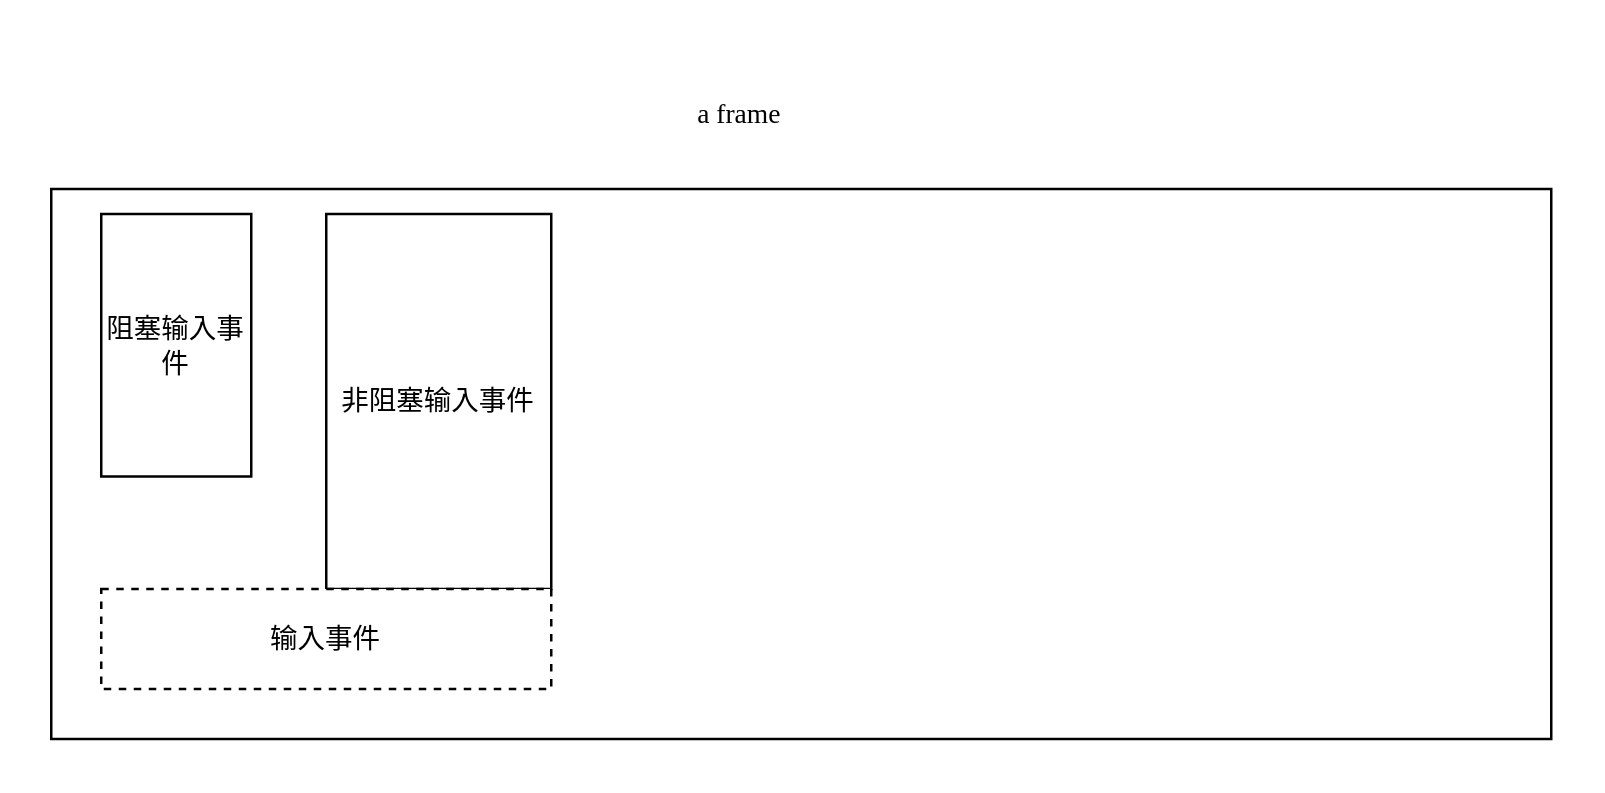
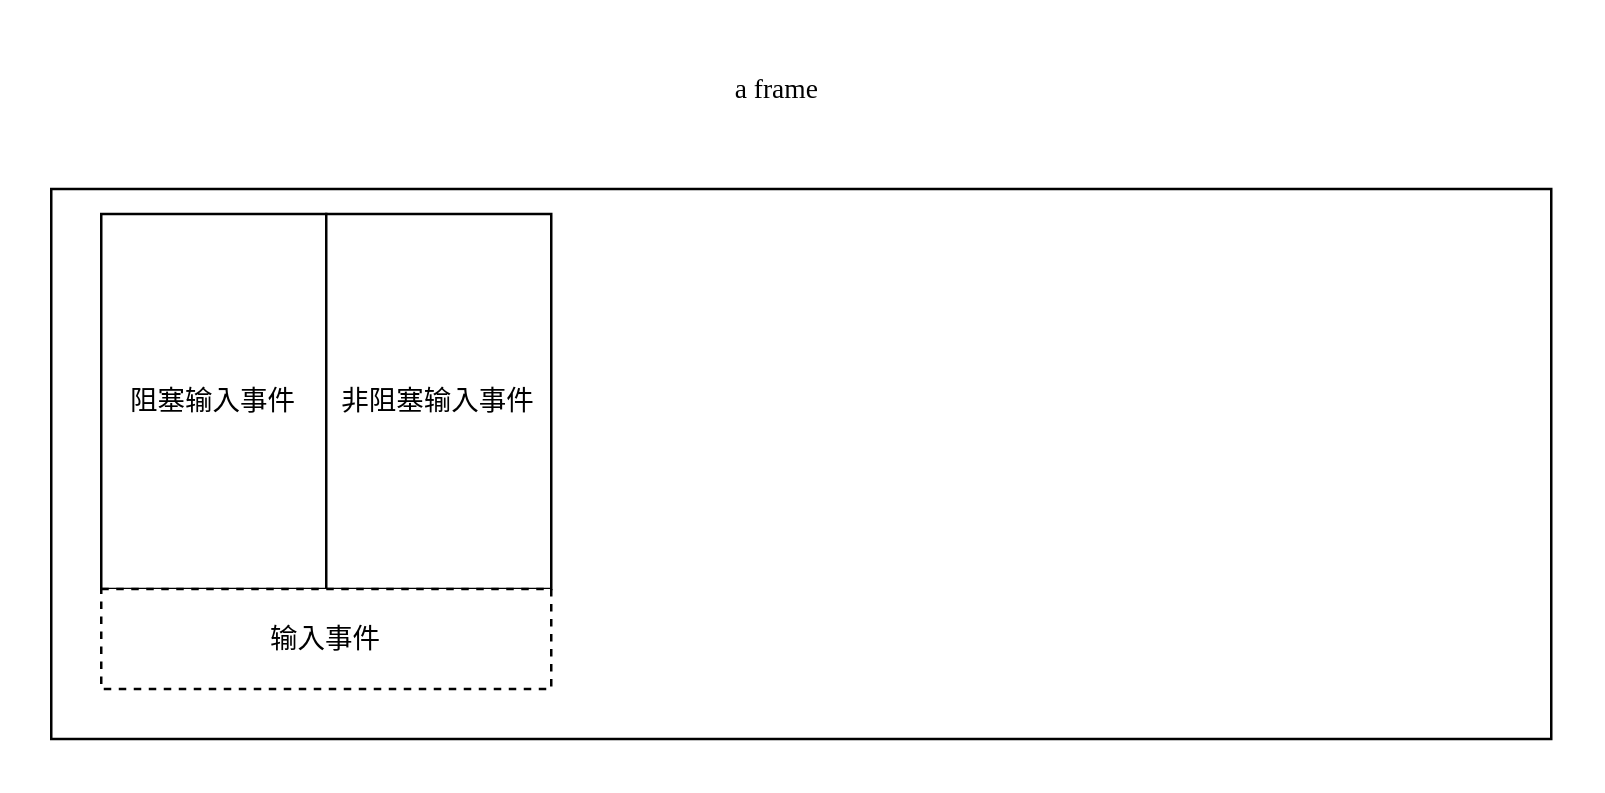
(739, 114) -> (776, 89)
(176, 345) -> (214, 401)
